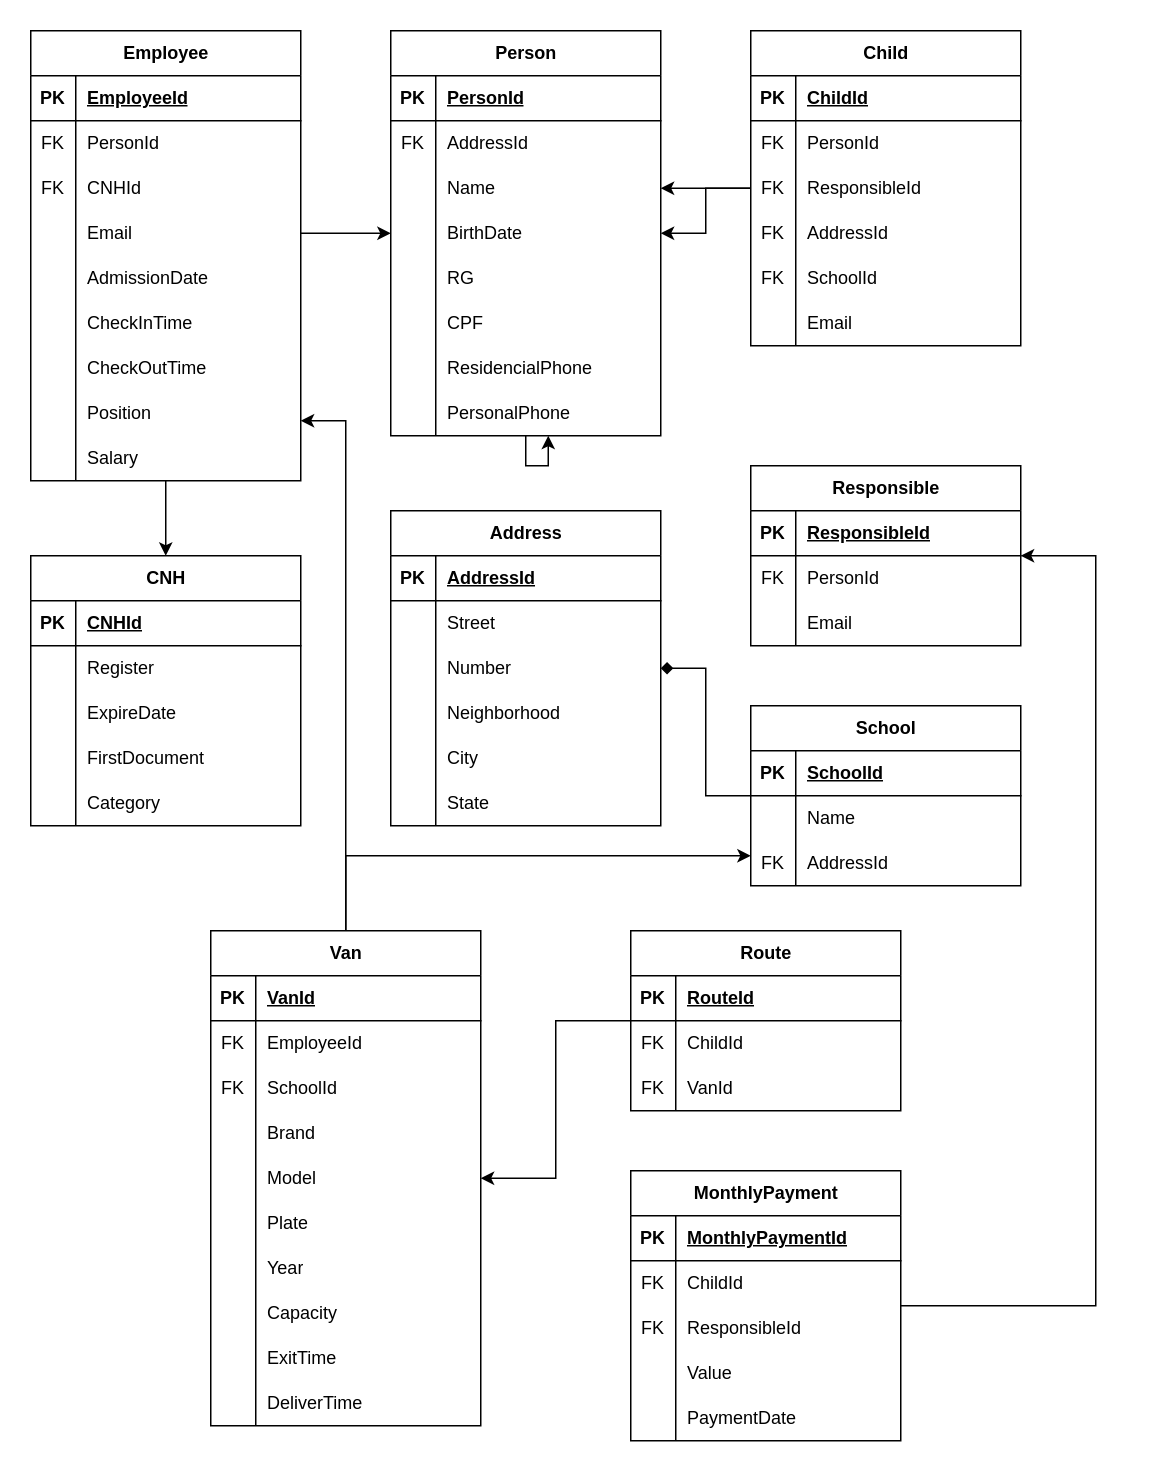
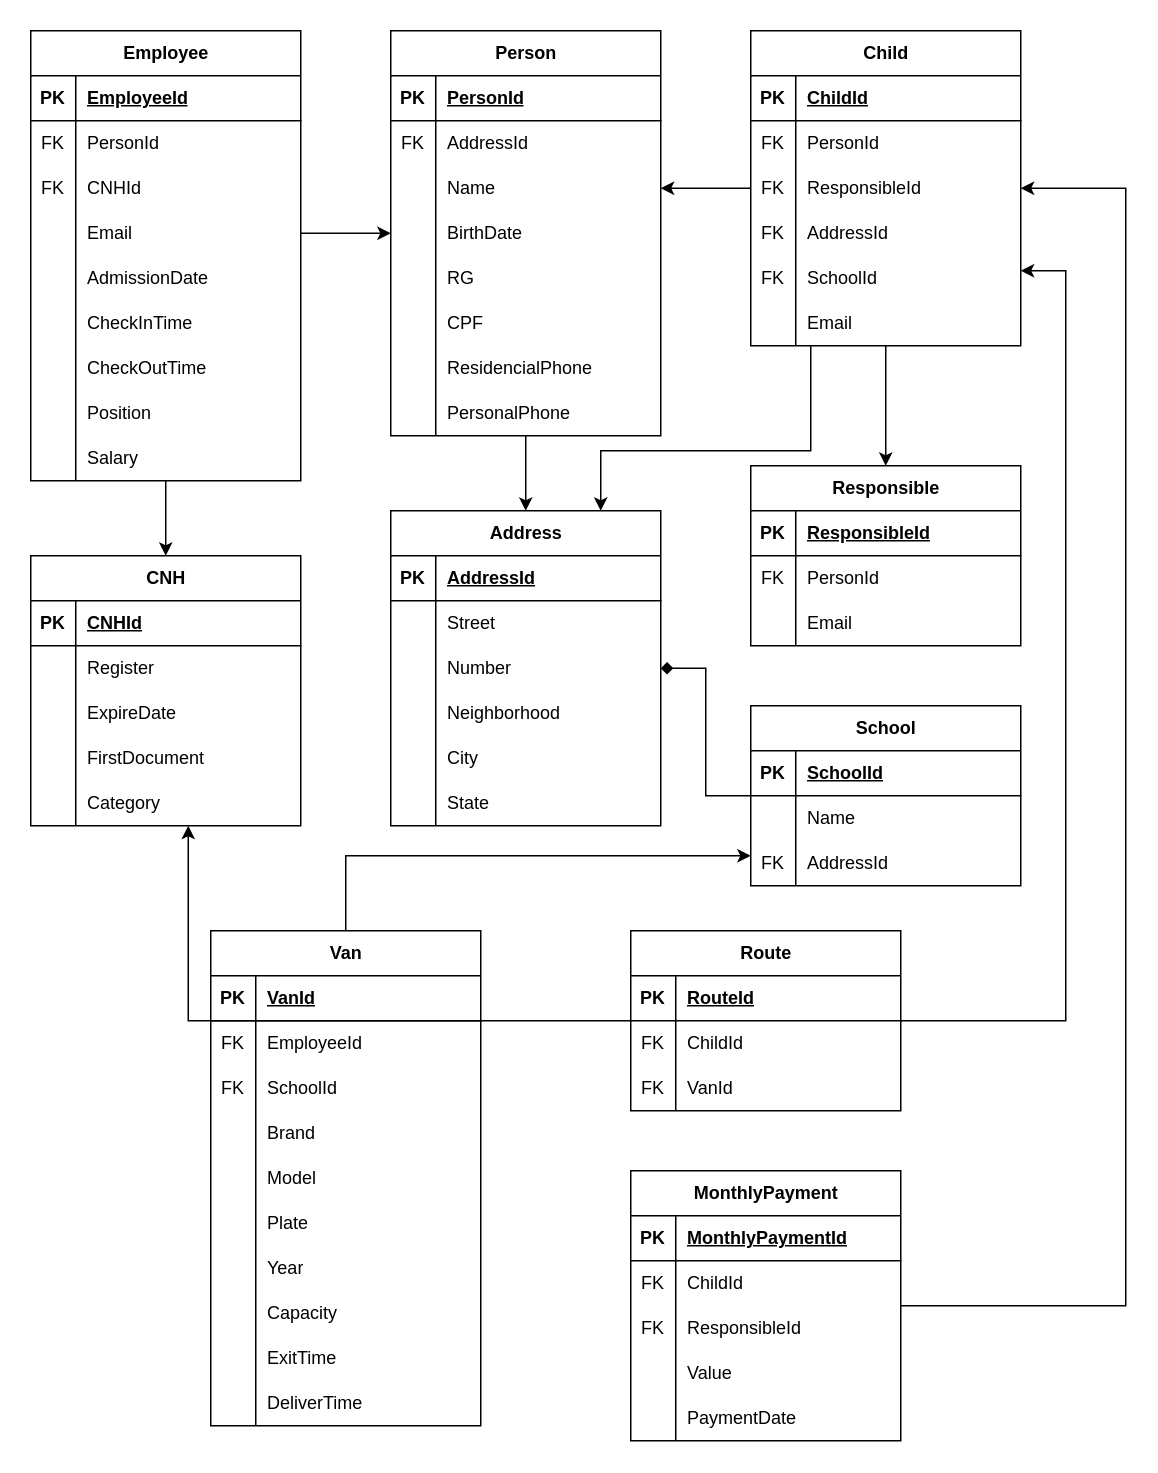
(706, 229) -> (886, 402)
none -> (733, 451)
(545, 466) -> (526, 482)
(346, 620) -> none
none -> (1066, 710)
none -> (1126, 714)
(1096, 897) -> none
(556, 1131) -> (188, 939)
